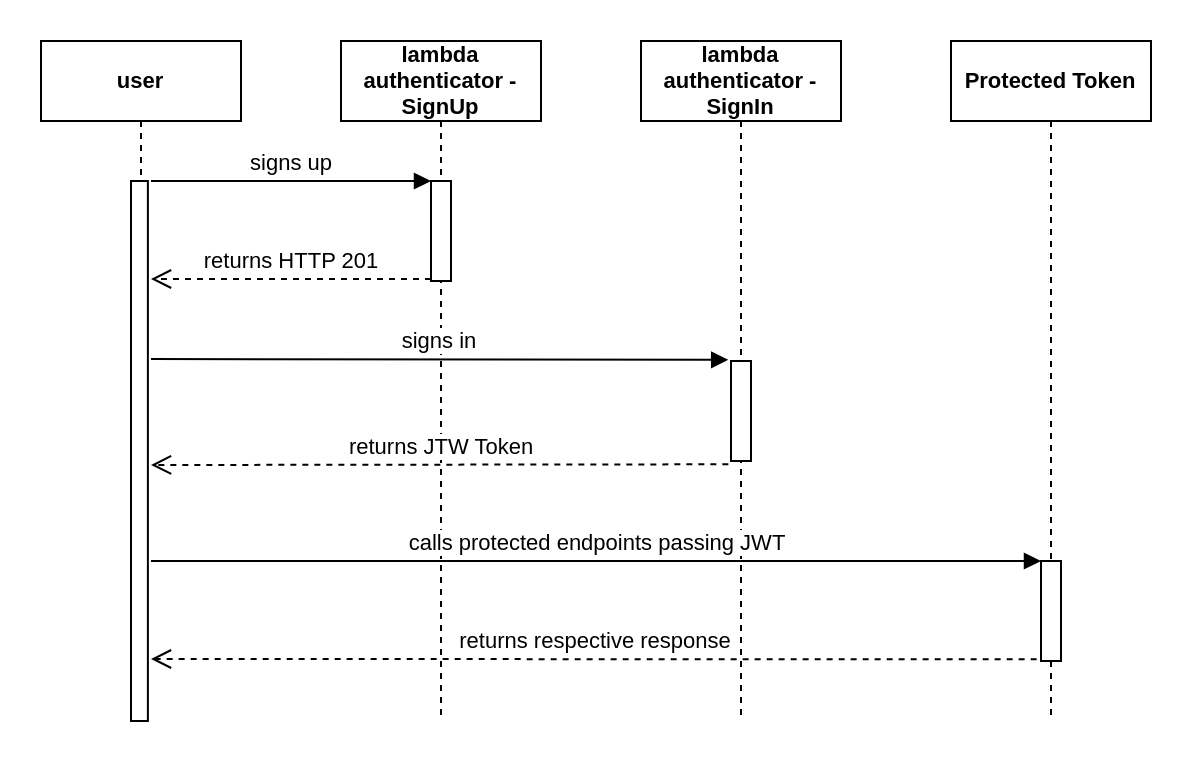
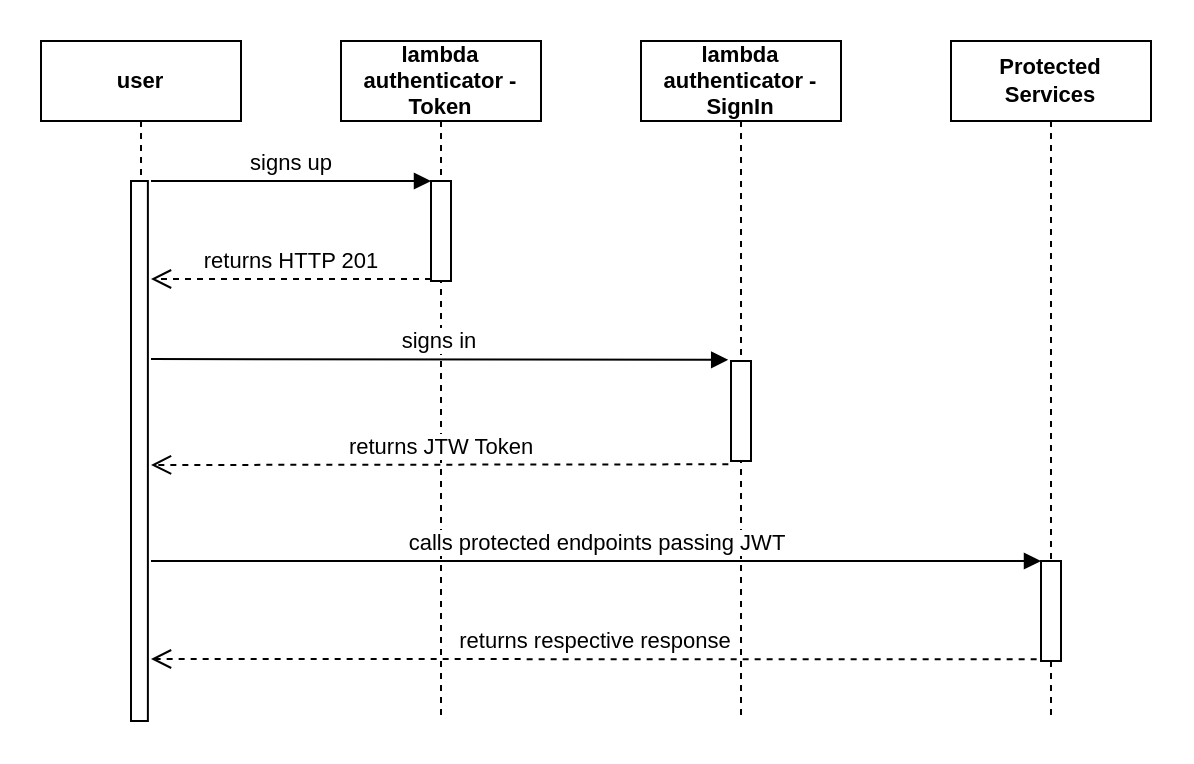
(441, 81) -> (441, 81)
(1051, 81) -> (1051, 81)
